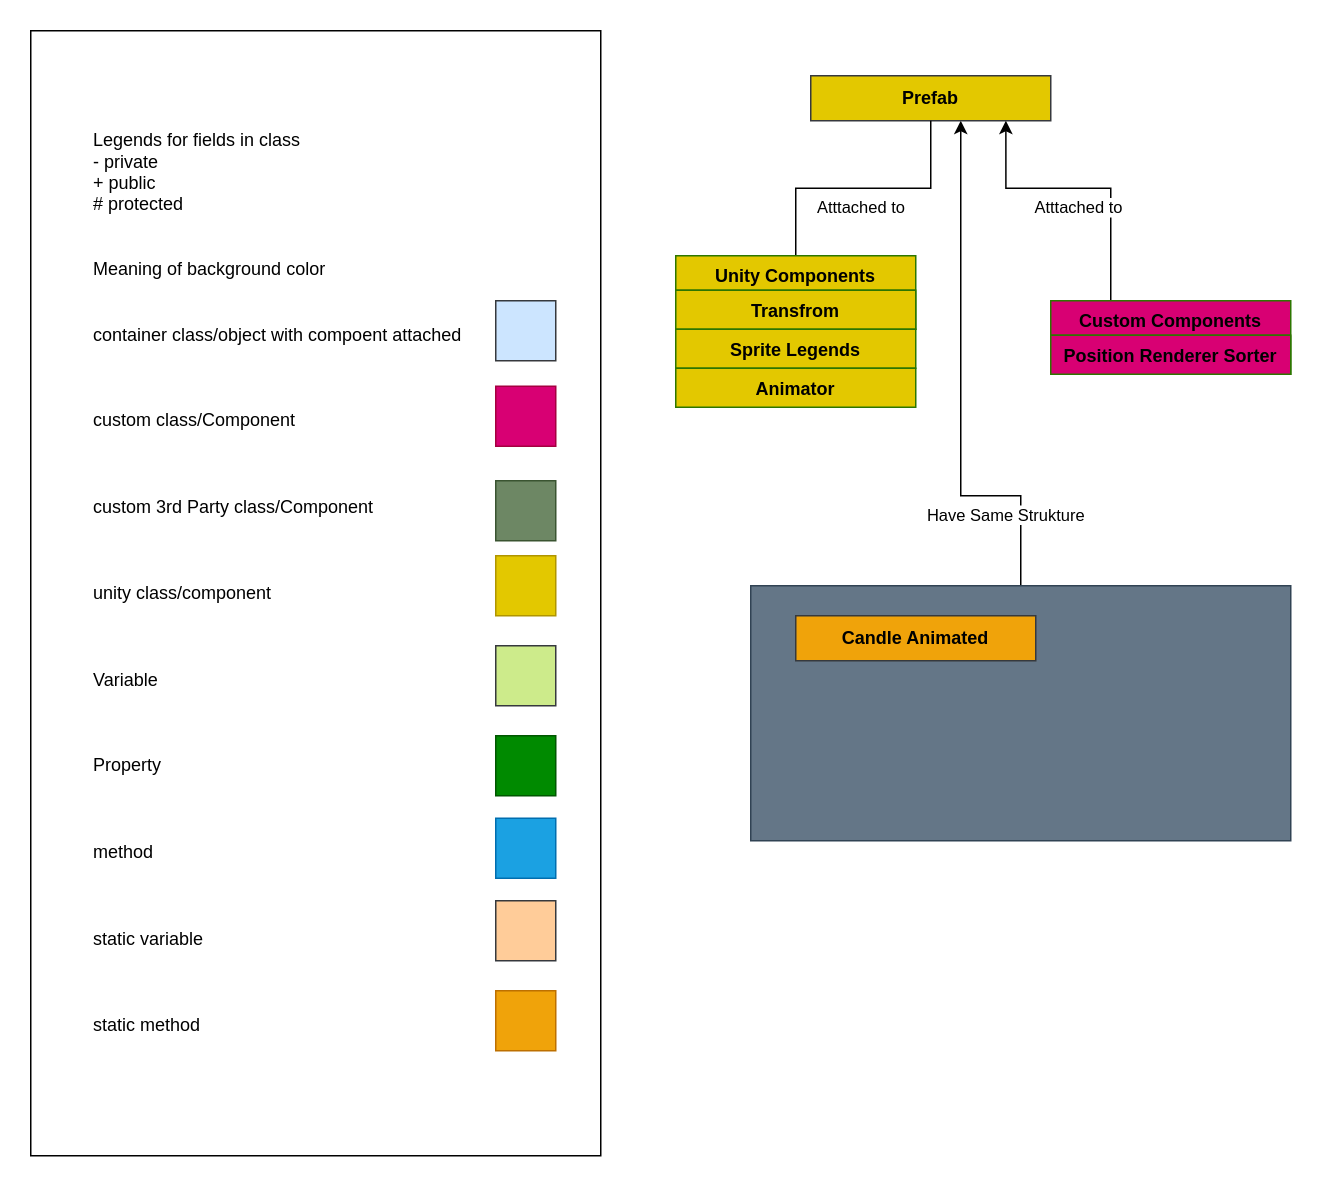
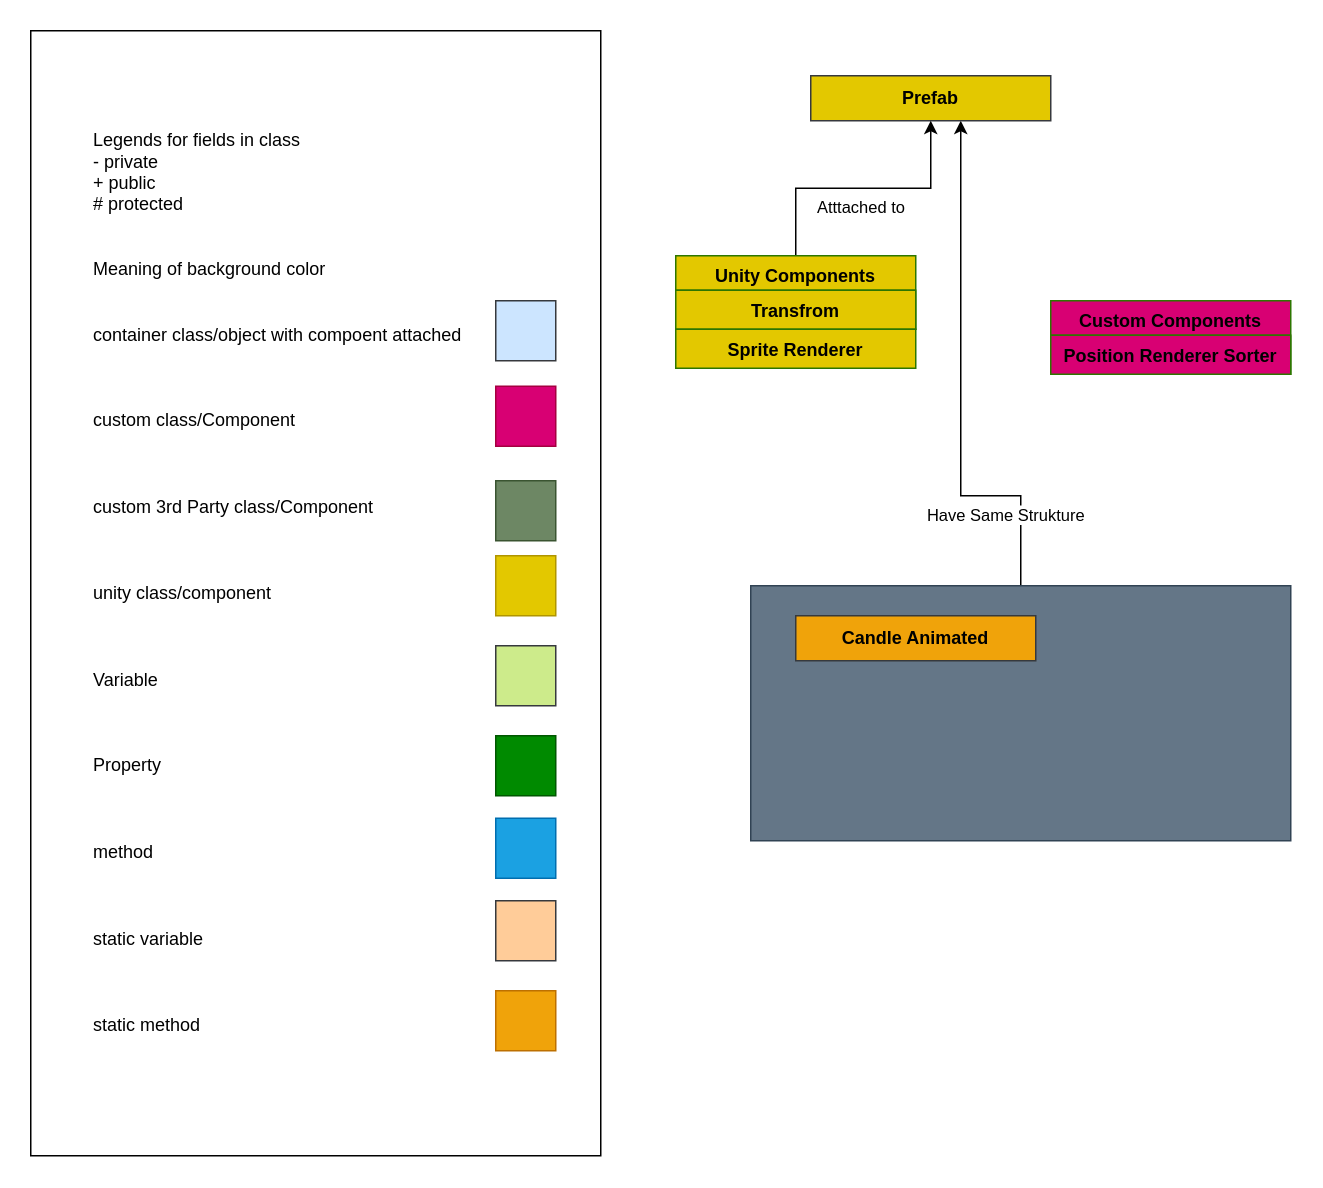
(931, 127) -> (931, 132)
(1087, 188) -> none
(795, 350) -> (795, 350)
(796, 388) -> none
